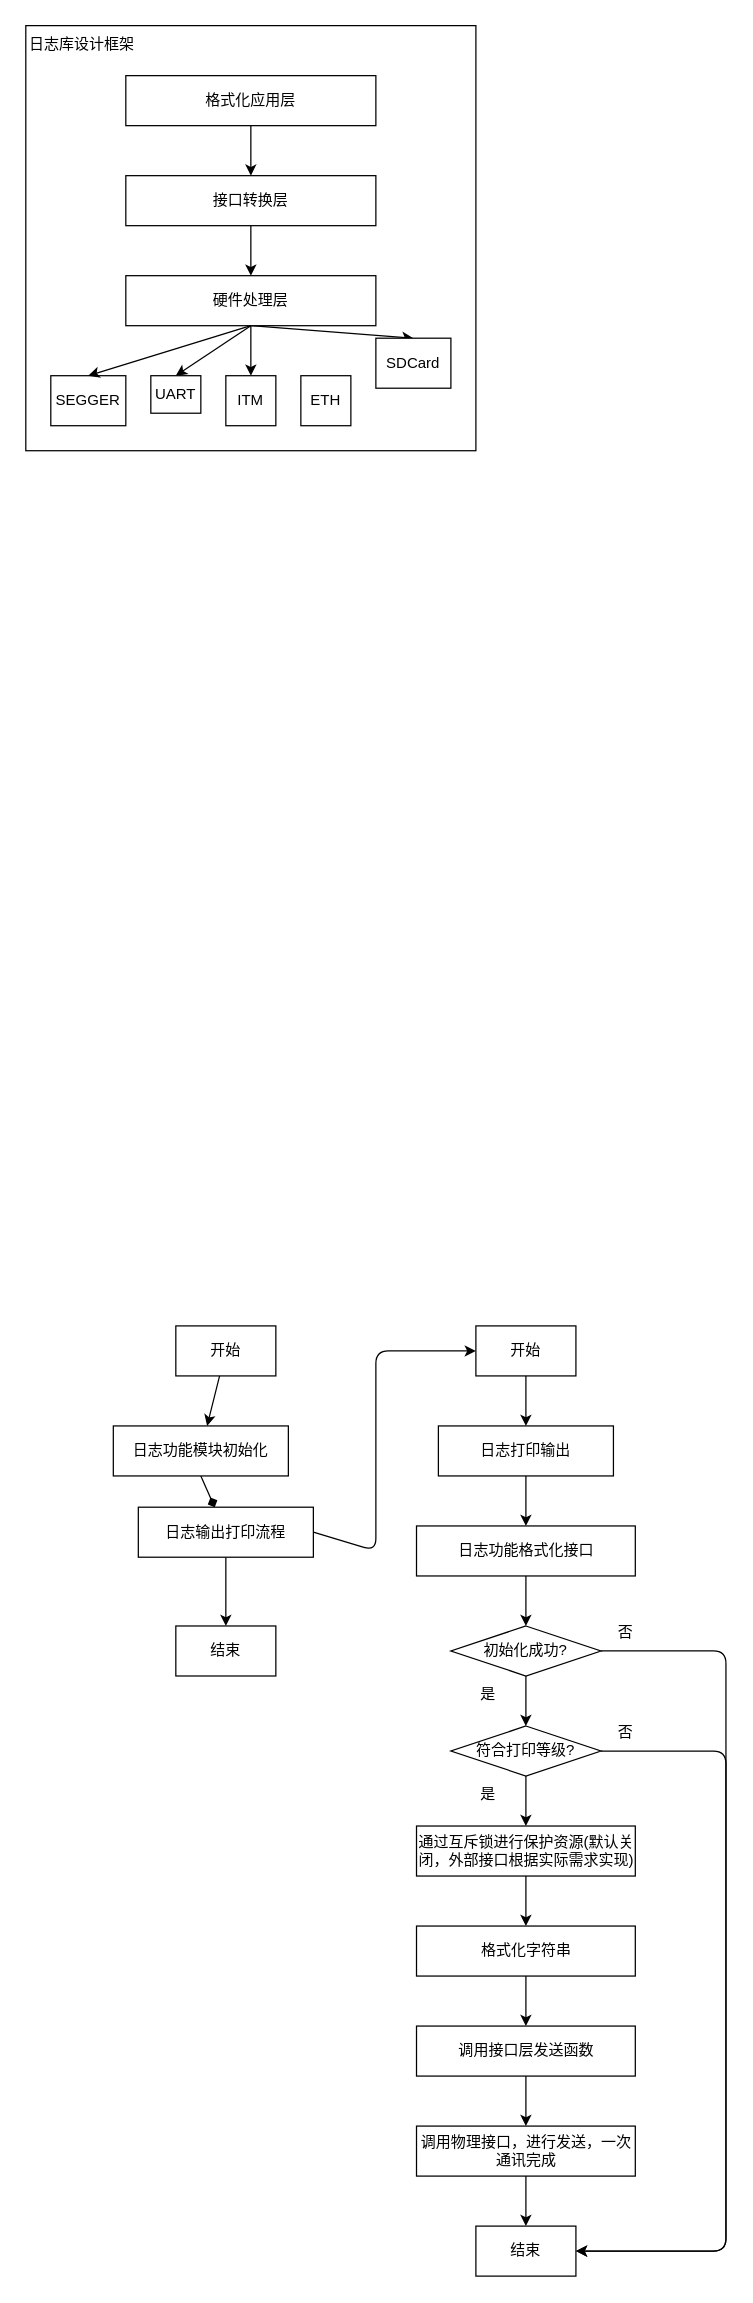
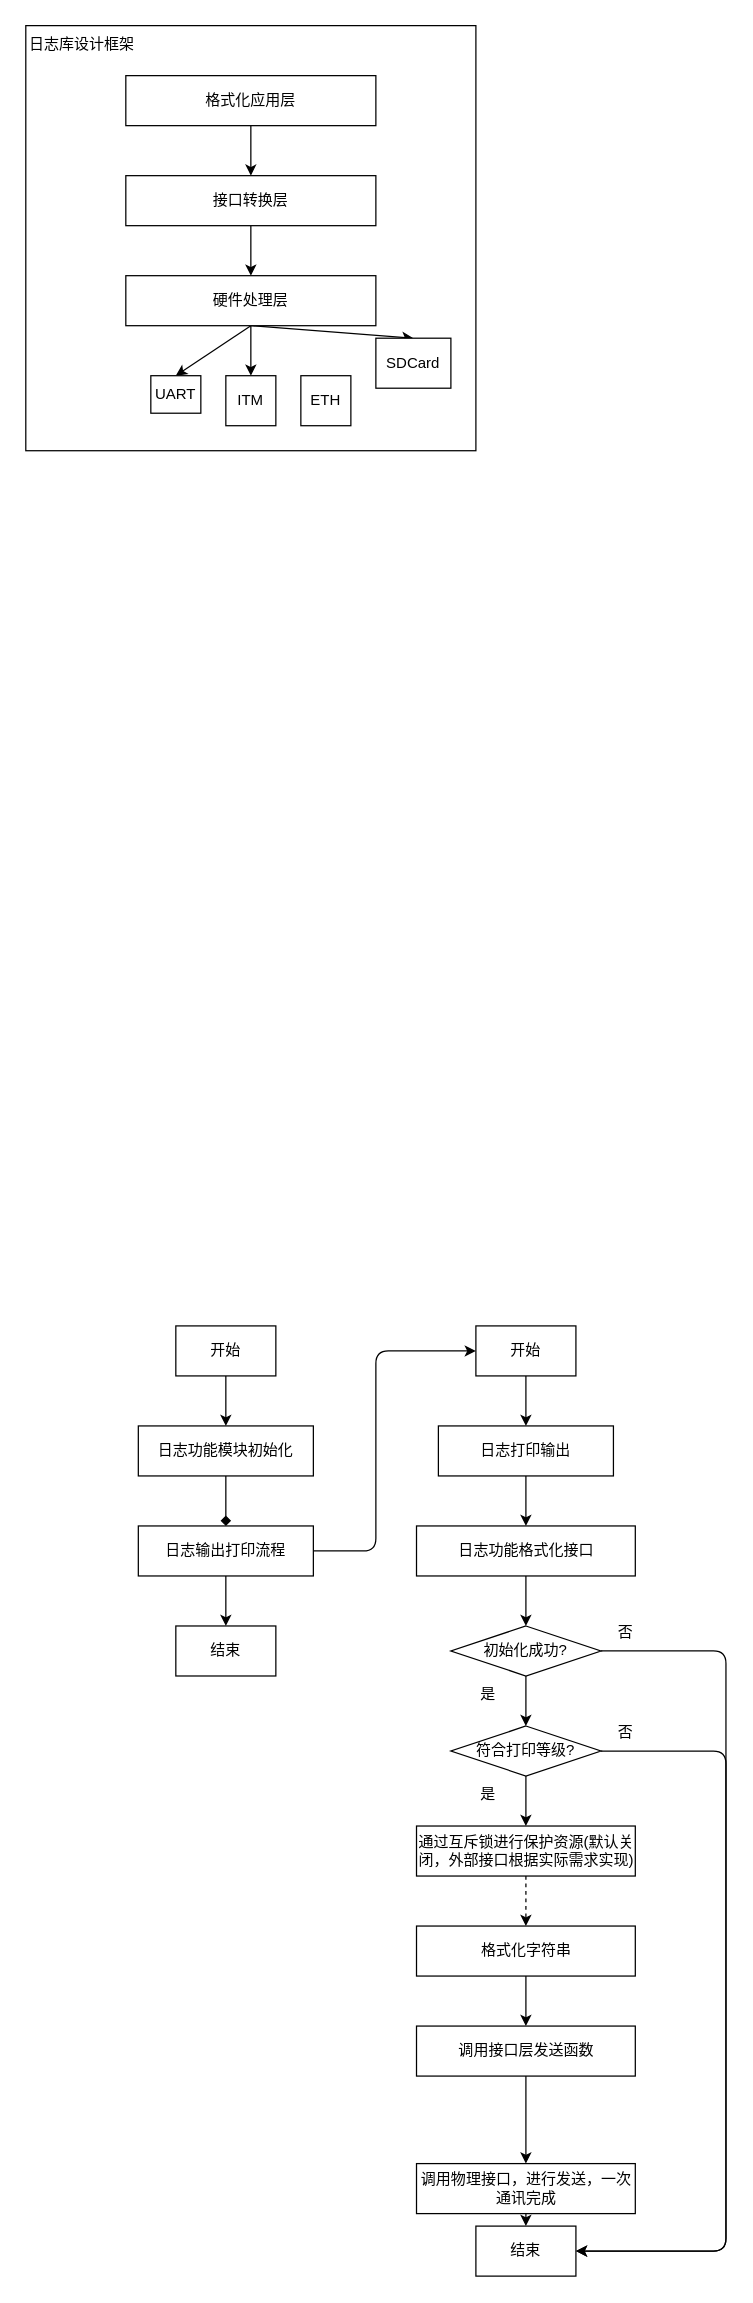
(167, 351) -> none
(88, 401) -> none
(201, 1451) -> (226, 1451)
(226, 1532) -> (226, 1551)
(526, 1896) -> (526, 1896)
(526, 2151) -> (526, 2188)
